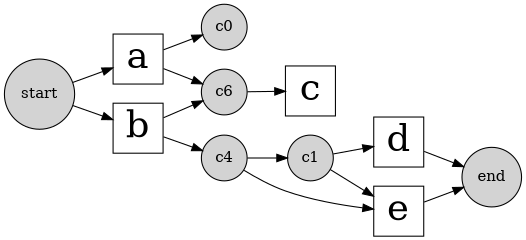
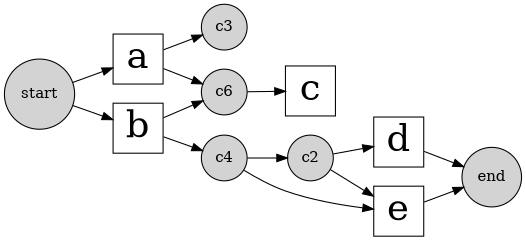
(224, 27) -> (224, 27)
(310, 158) -> (310, 158)
